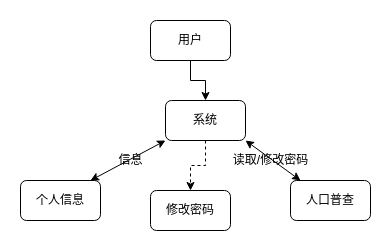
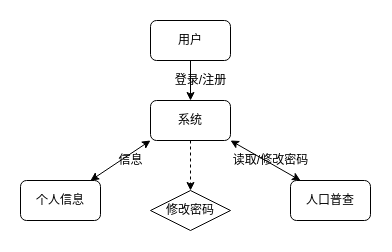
none -> (201, 81)
(206, 121) -> (191, 121)
(191, 211) -> (191, 211)
